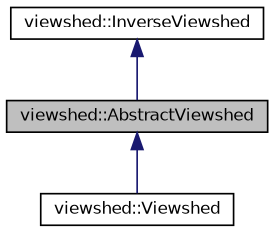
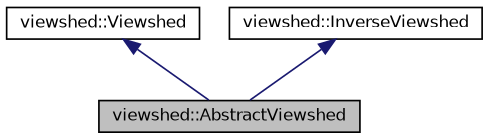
(137, 172) -> (173, 75)
